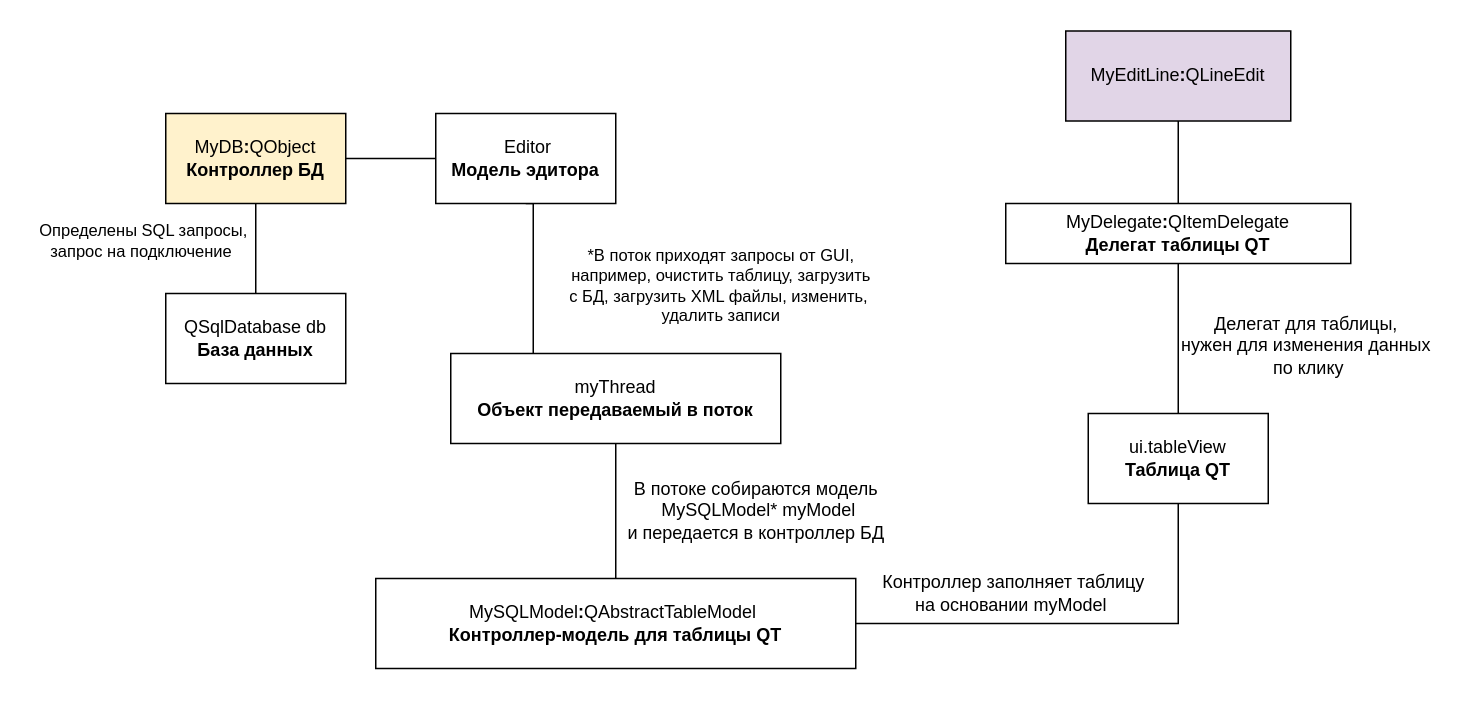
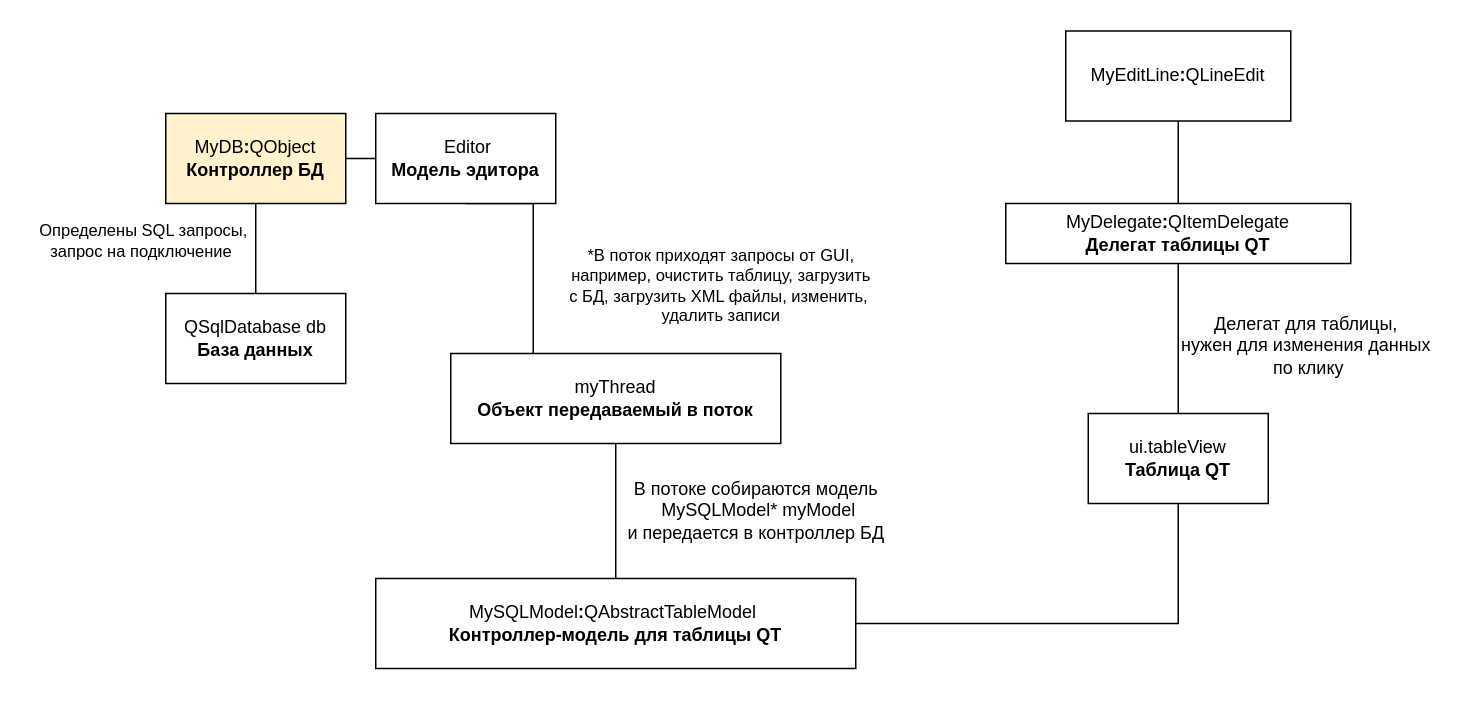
(1178, 76) -> (1178, 76)
(526, 158) -> (466, 158)
(1013, 593) -> none
